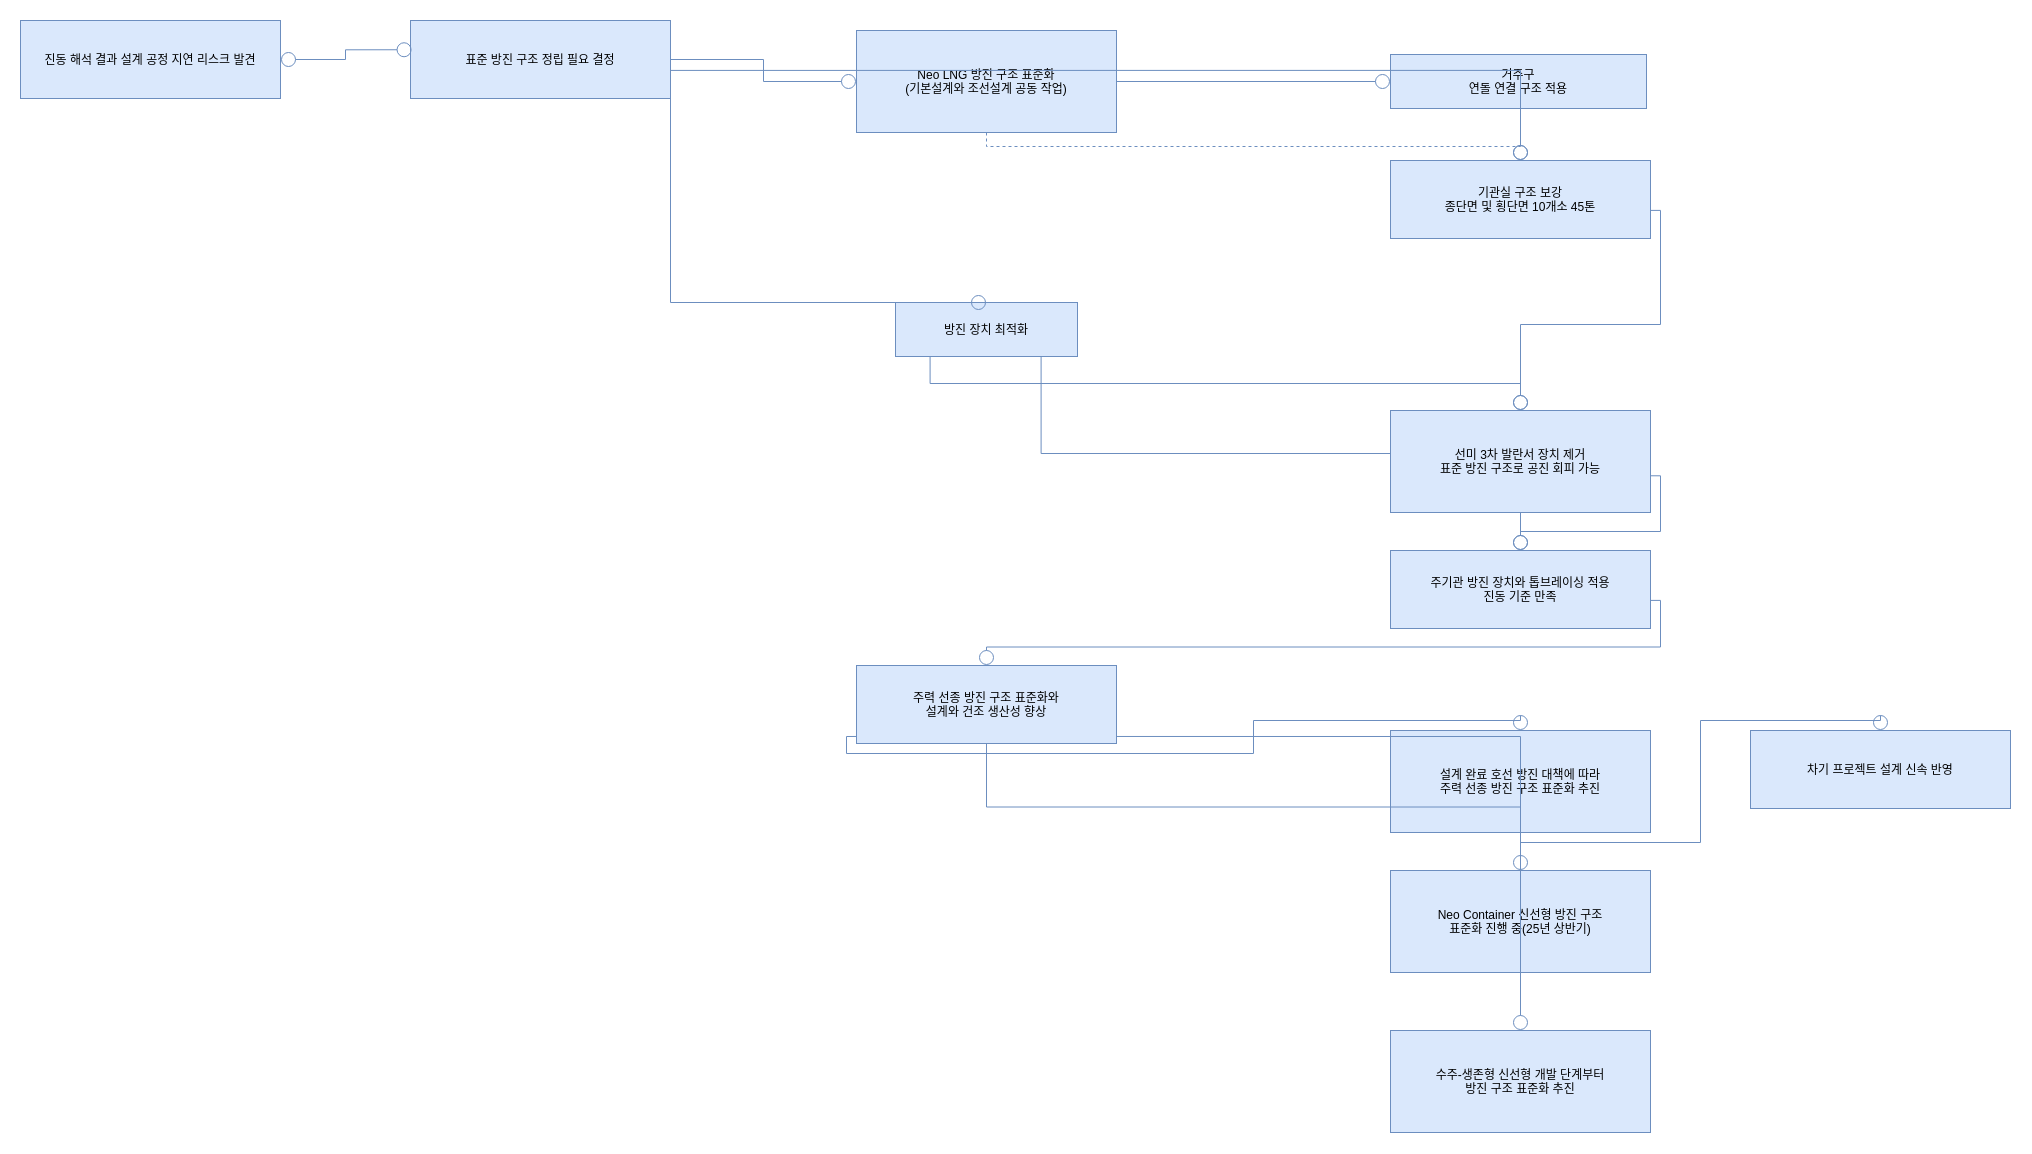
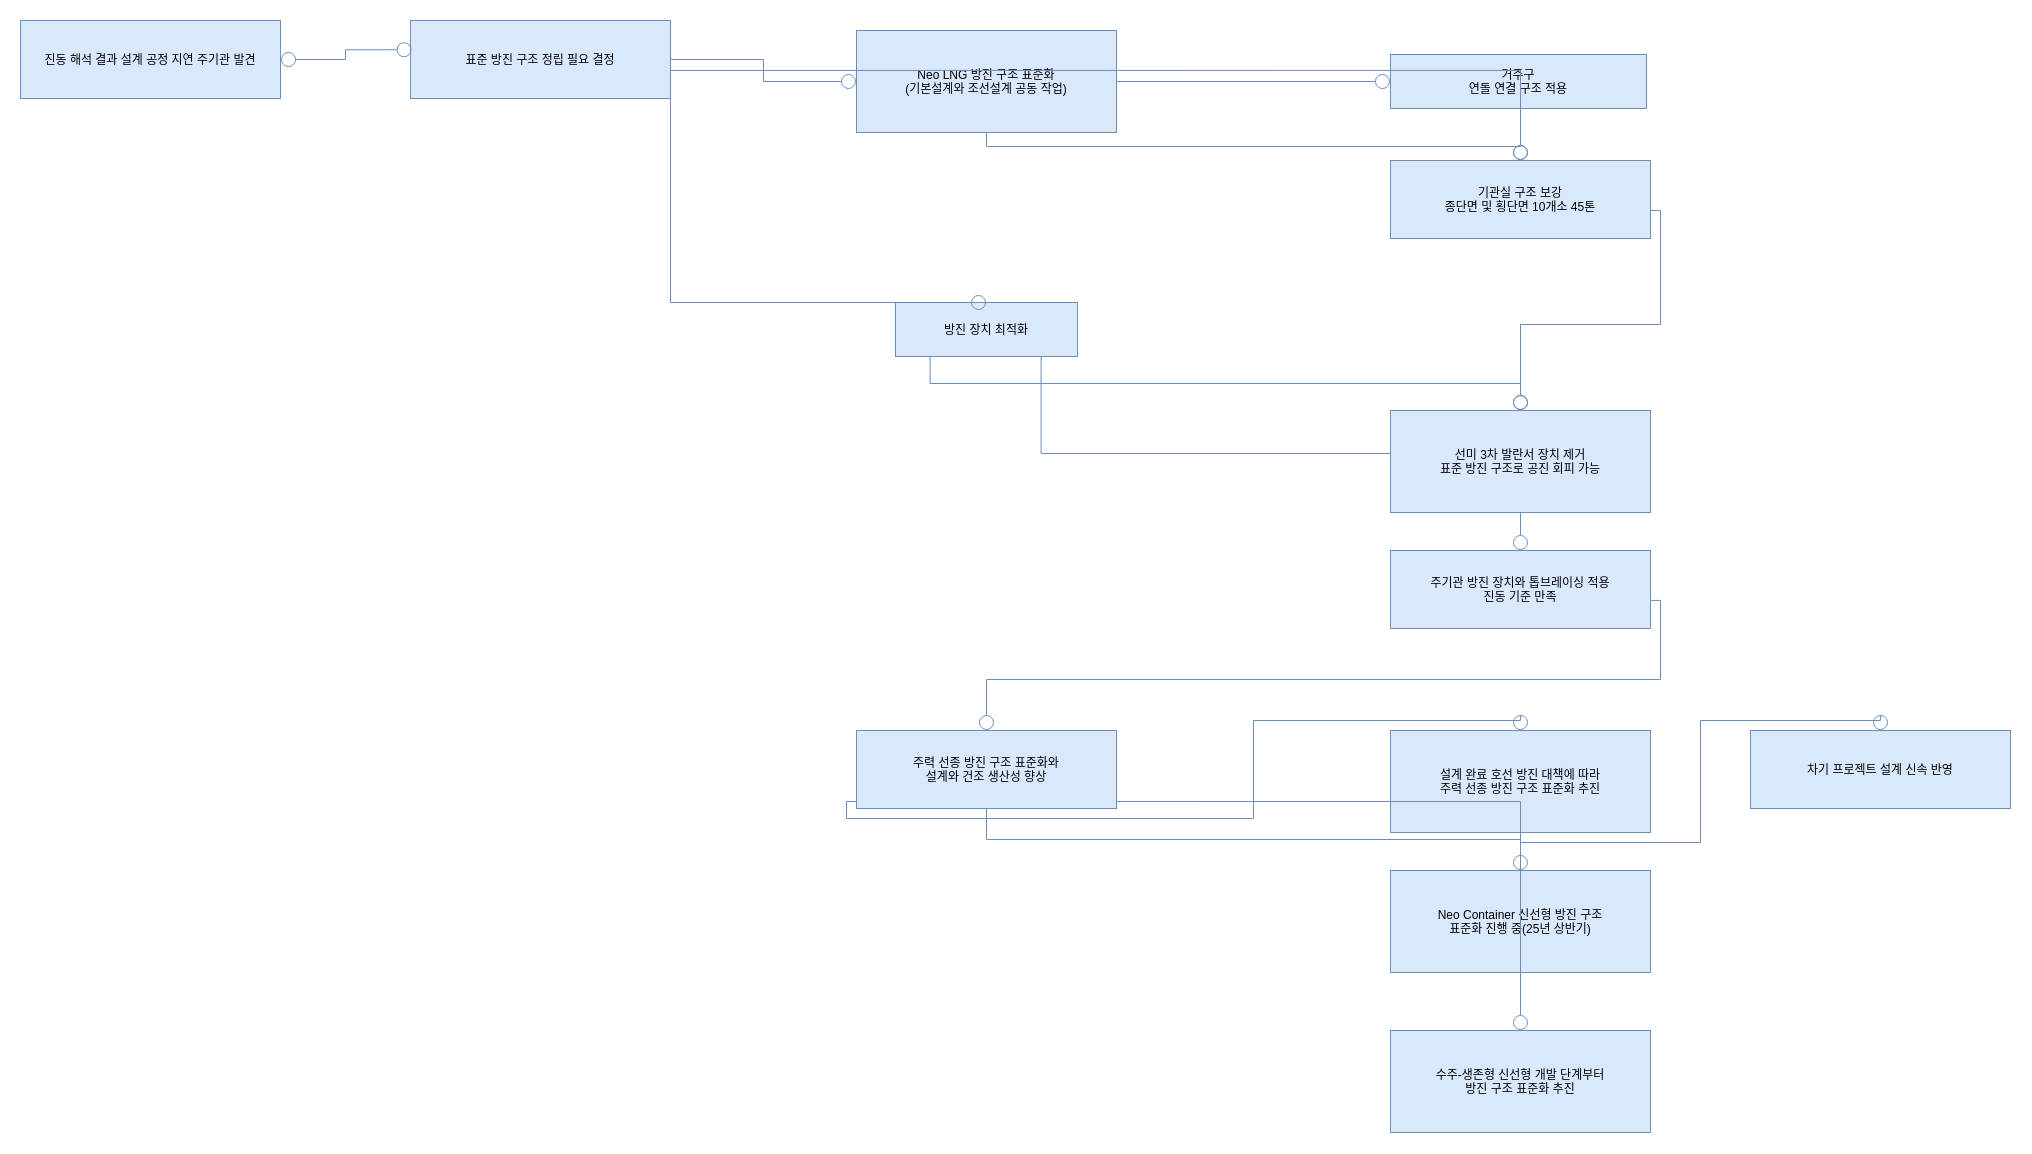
(150, 60) -> (150, 60)
(1245, 147) -> (1245, 147)
(1624, 532) -> none
(987, 705) -> (987, 770)
